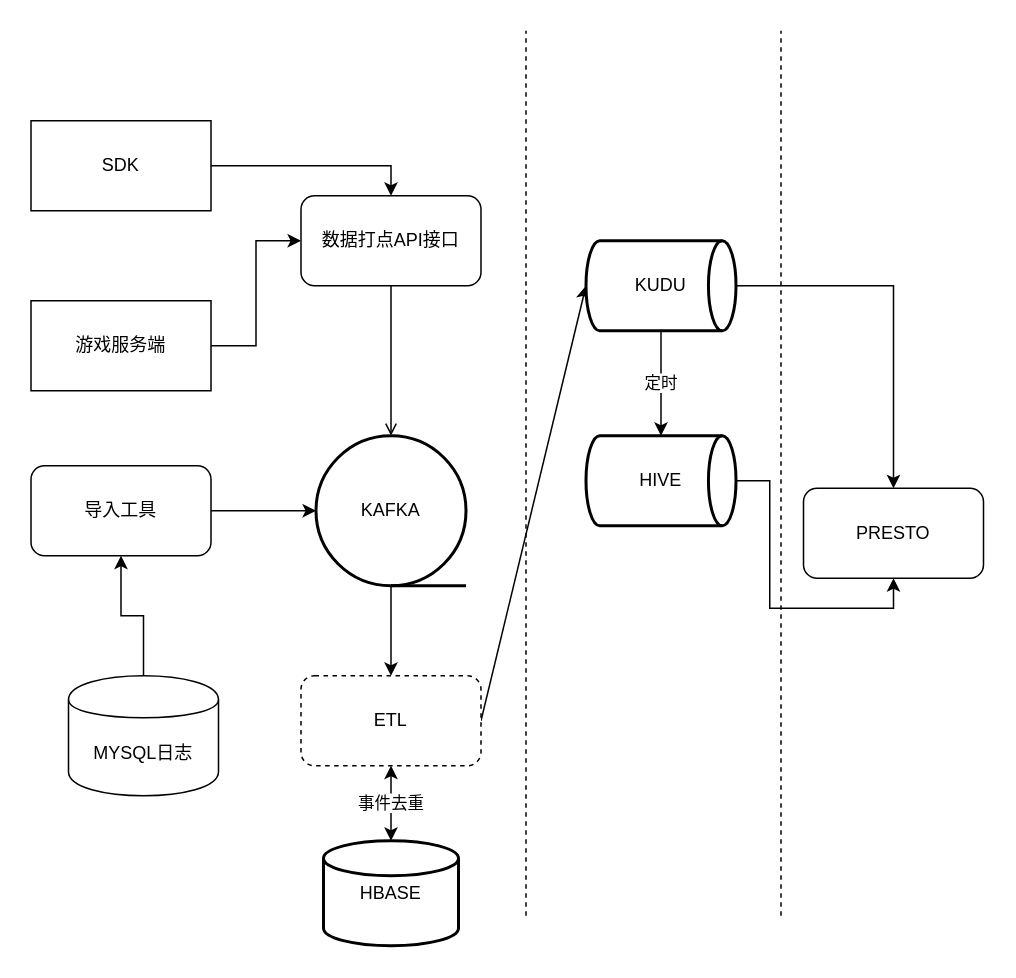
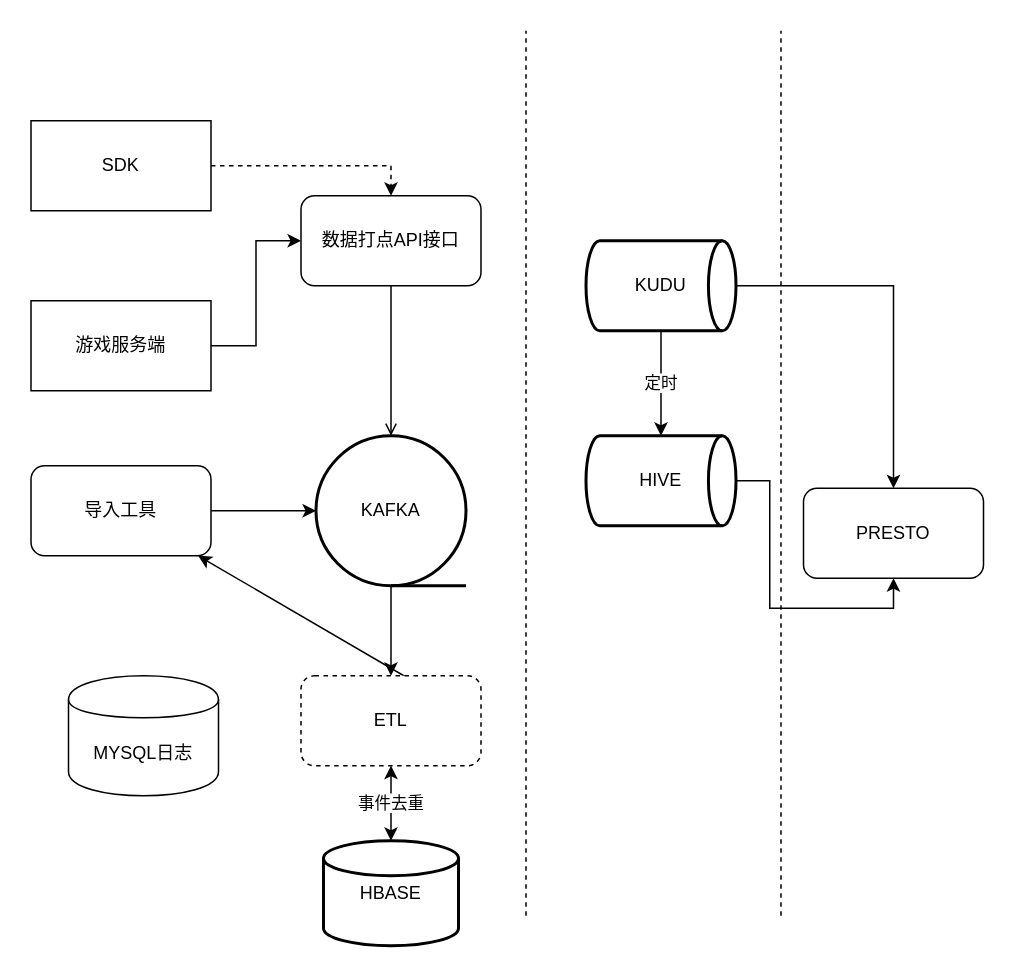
(311, 166) -> (311, 166)
(555, 413) -> (306, 619)
(137, 616) -> none
